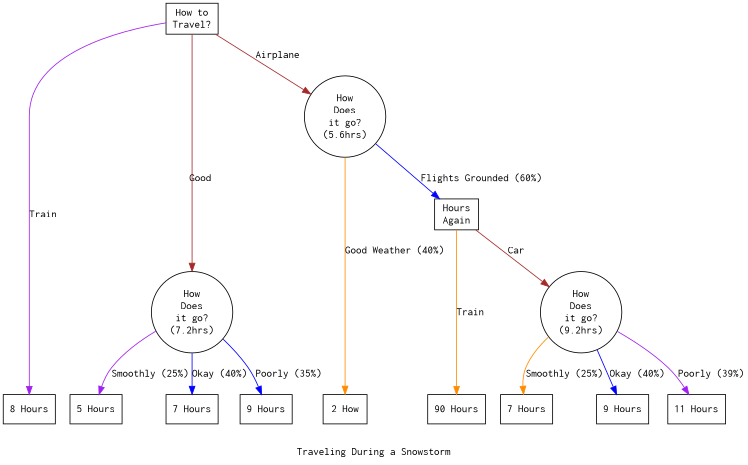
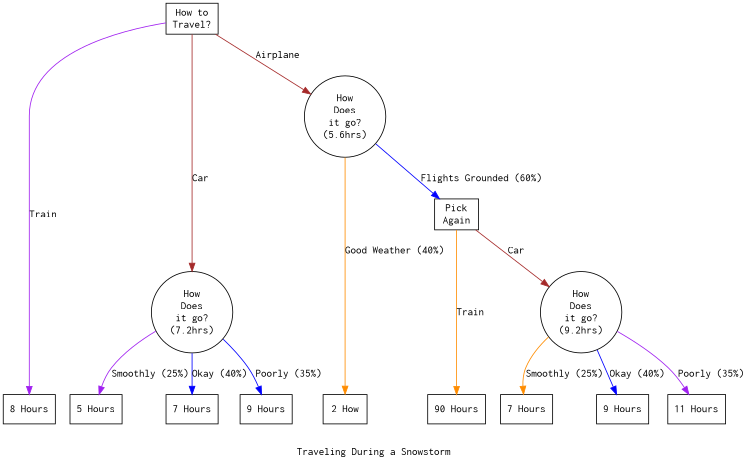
(201, 178) -> (201, 178)
(457, 214) -> (457, 214)
(711, 374) -> (711, 374)
